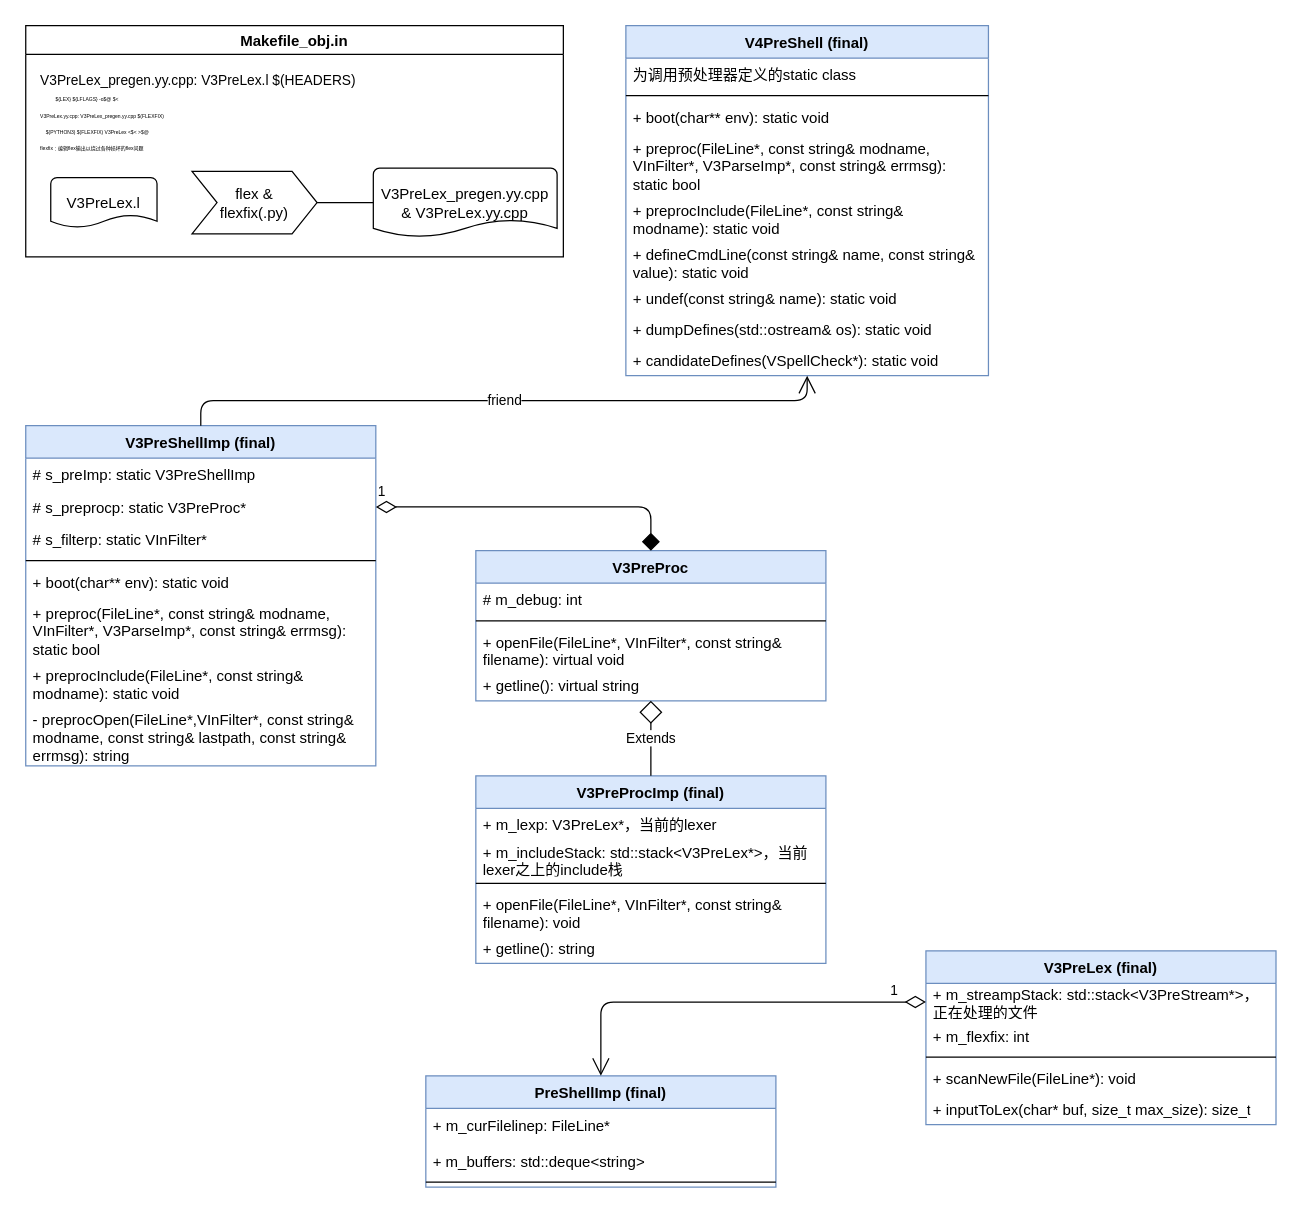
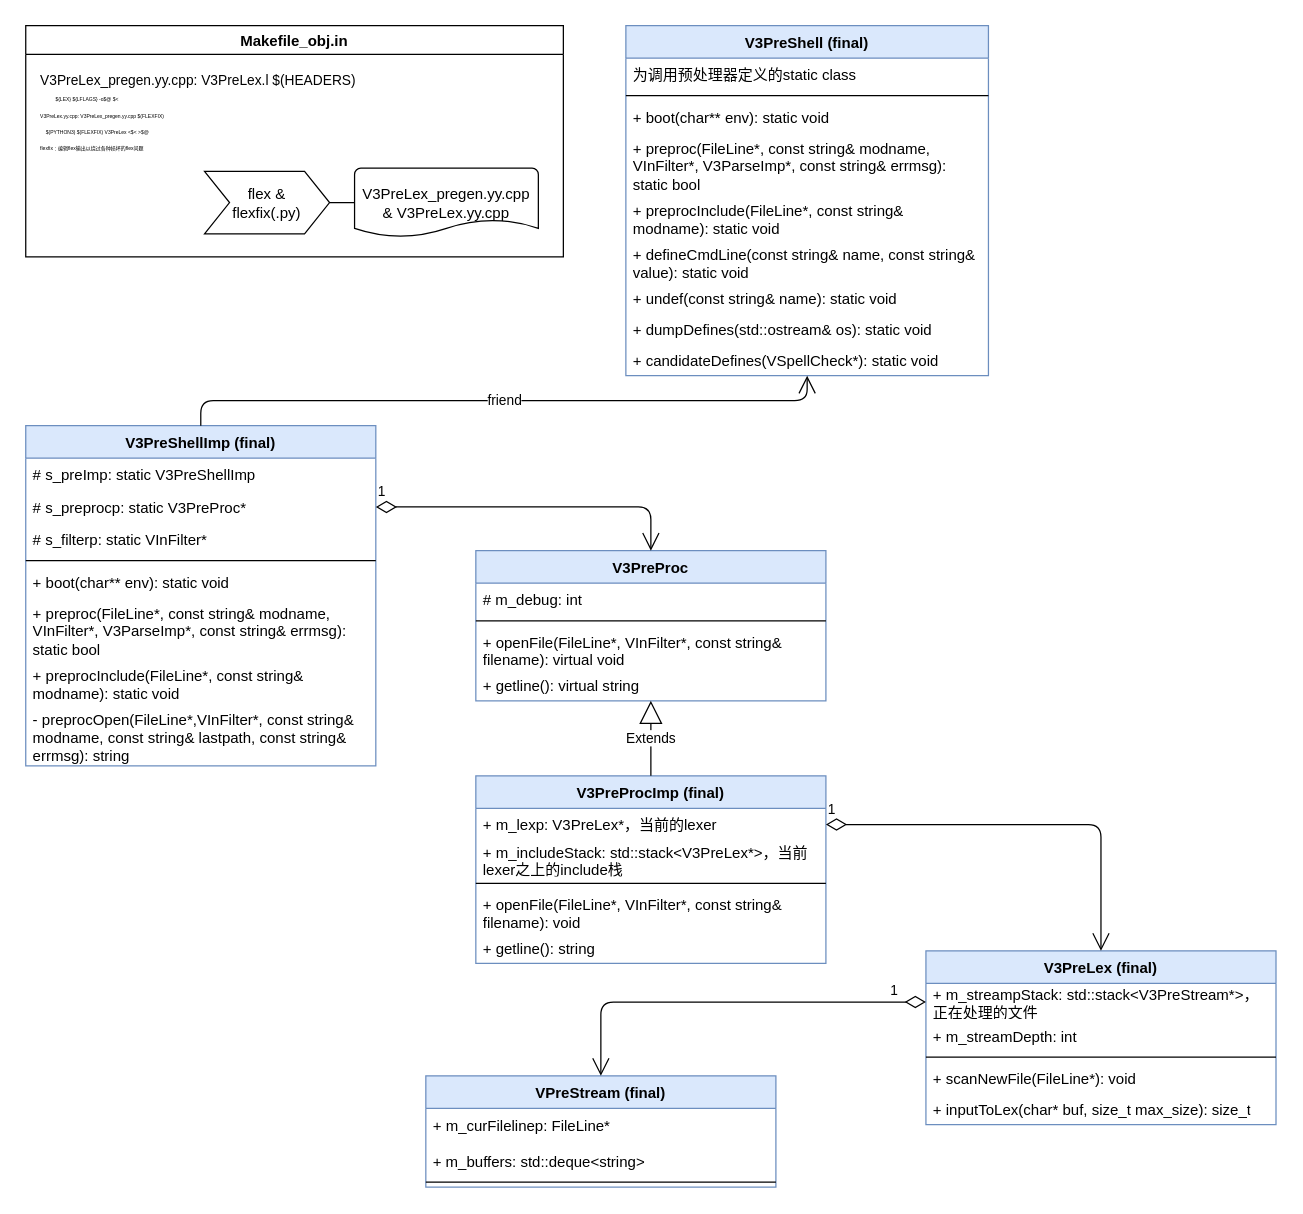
(806, 43) -> (806, 43)
(104, 203) -> none
(254, 203) -> (267, 203)
(465, 203) -> (446, 203)
(651, 532) -> (651, 540)
(651, 724) -> (651, 724)
none -> (1029, 824)
(988, 1037) -> (1009, 1037)
(600, 1093) -> (600, 1093)
